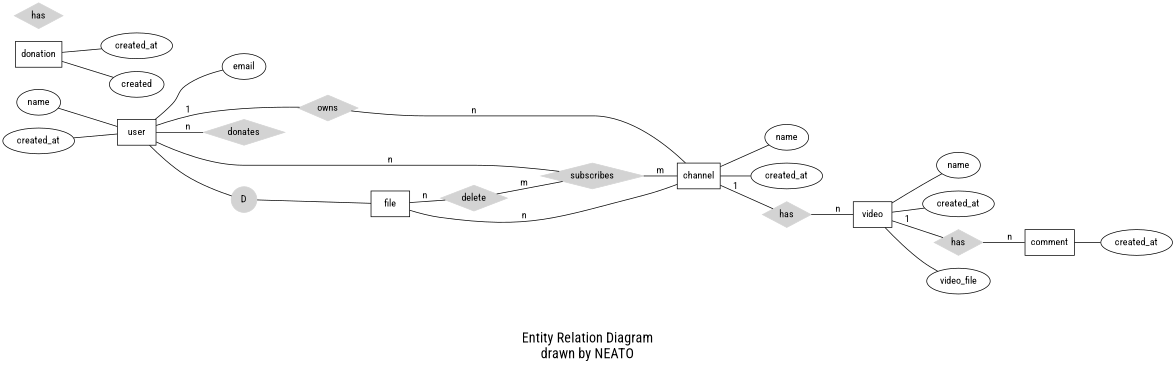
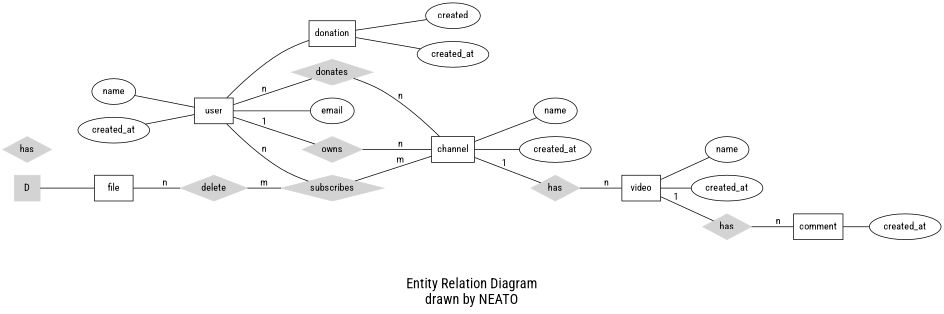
(187, 176) -> (264, 64)
(244, 200) -> (27, 188)
(545, 219) -> (400, 102)
(958, 281) -> none
